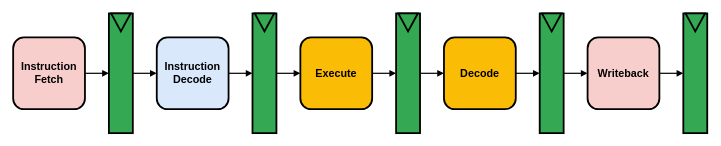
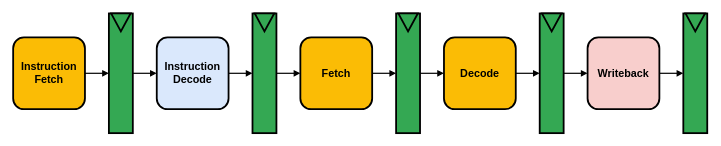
(48, 74) -> (48, 74)
(336, 74) -> (336, 74)
